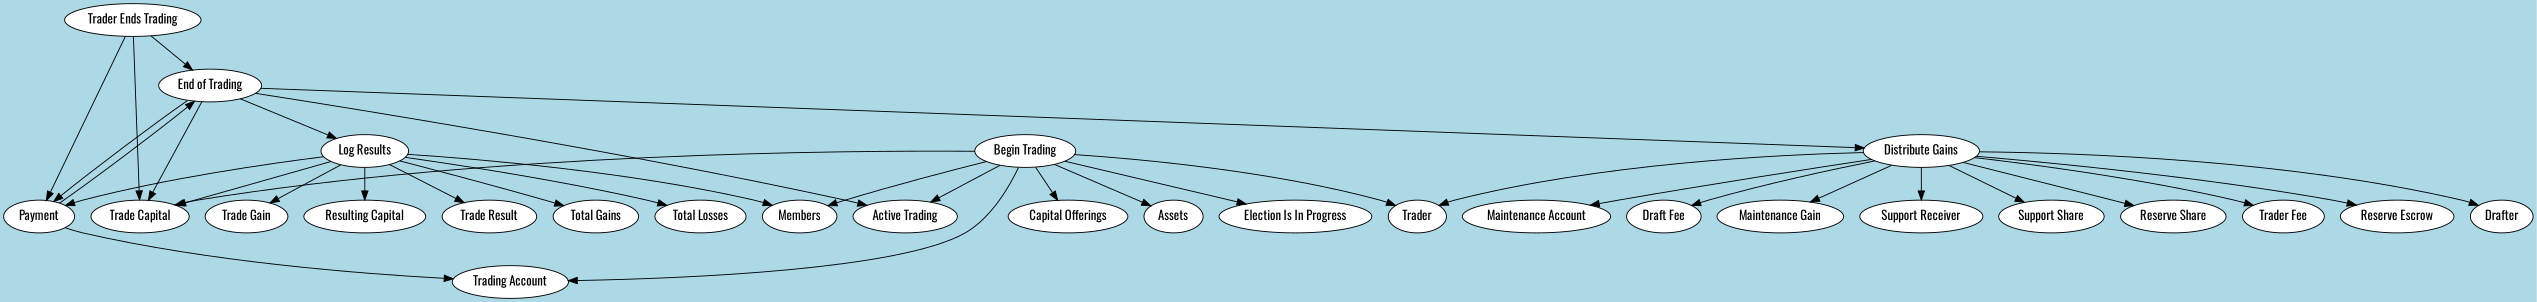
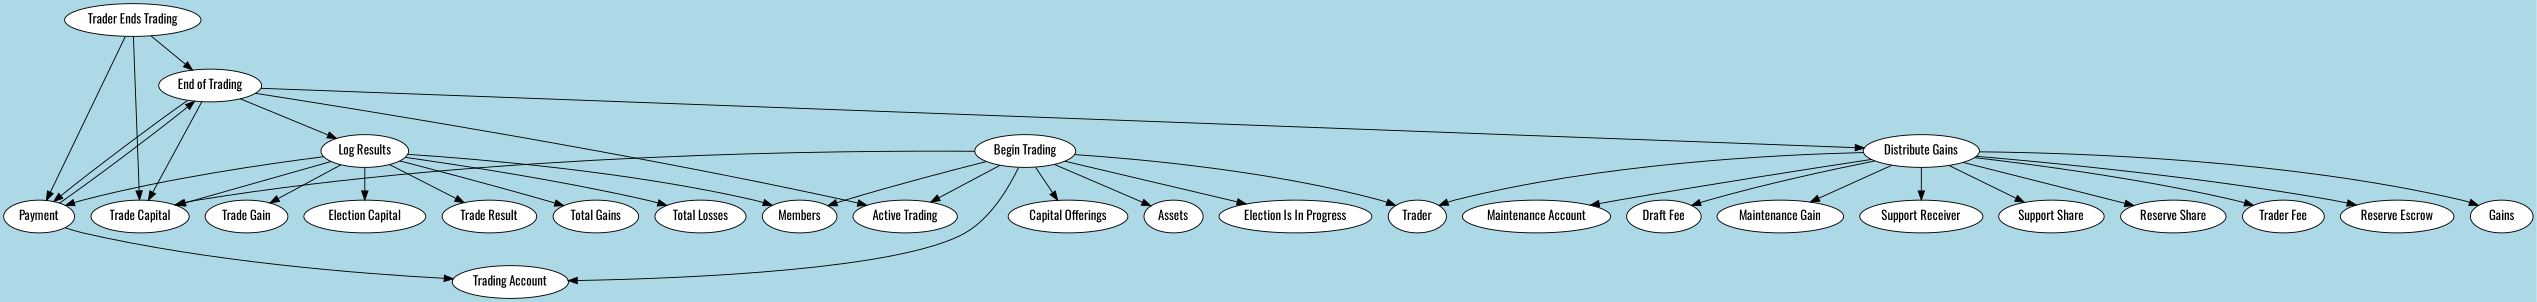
(365, 217) -> (365, 217)
(2502, 217) -> (2502, 217)
